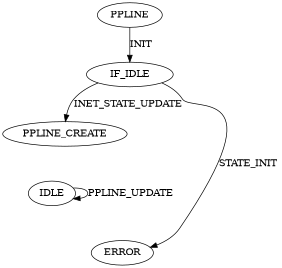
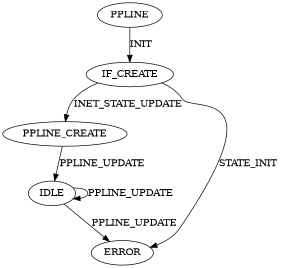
(130, 74) -> (130, 74)
none -> (59, 160)
none -> (84, 221)
